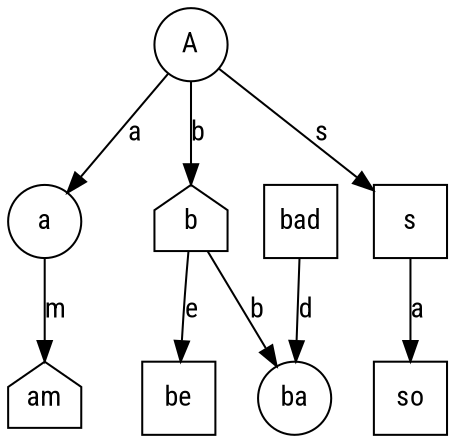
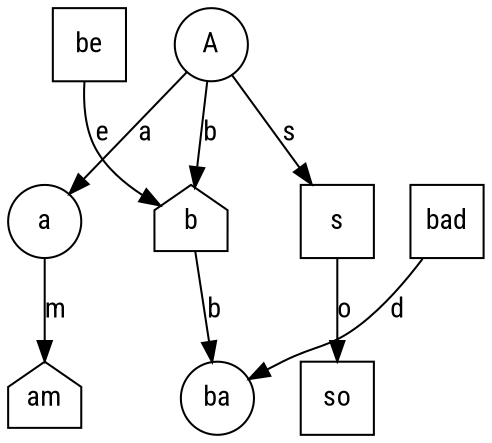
(185, 296) -> (95, 148)
(418, 310) -> (344, 310)
